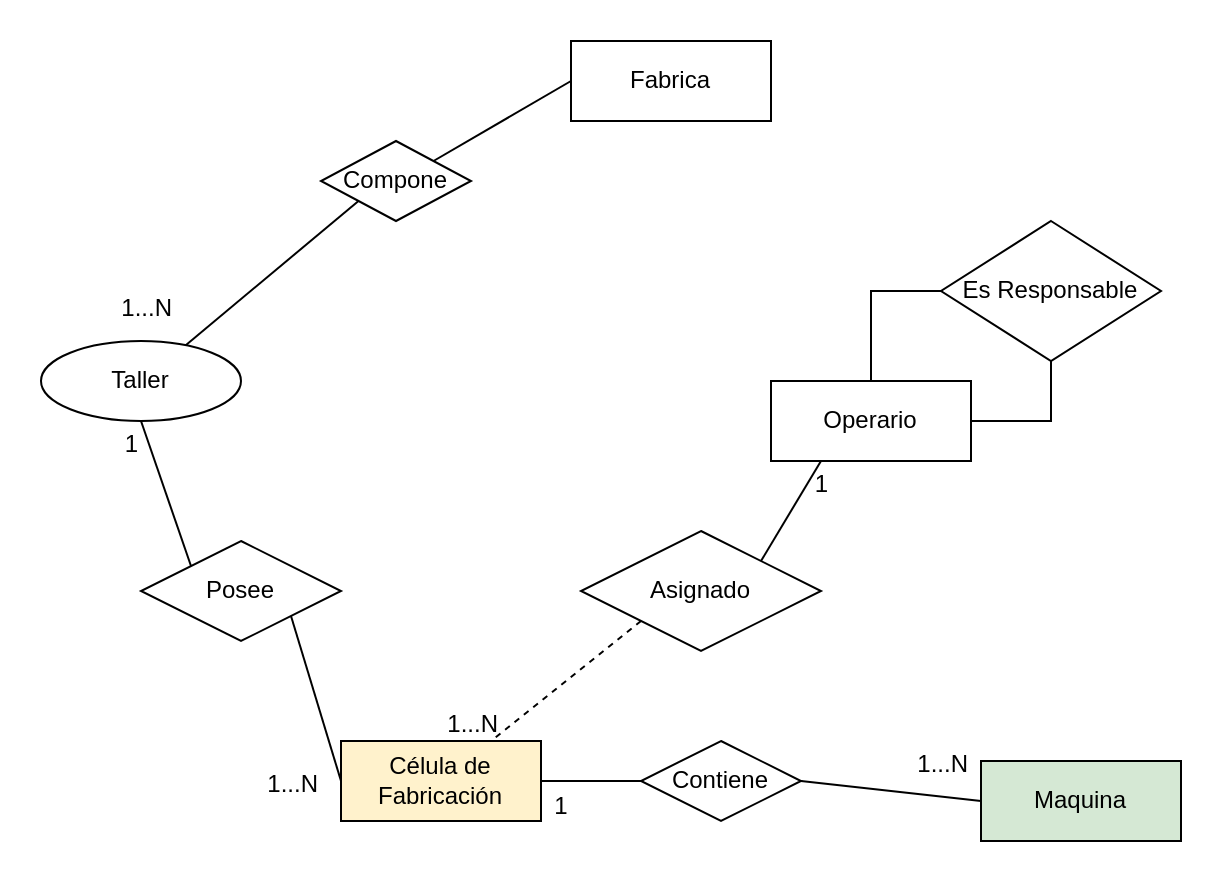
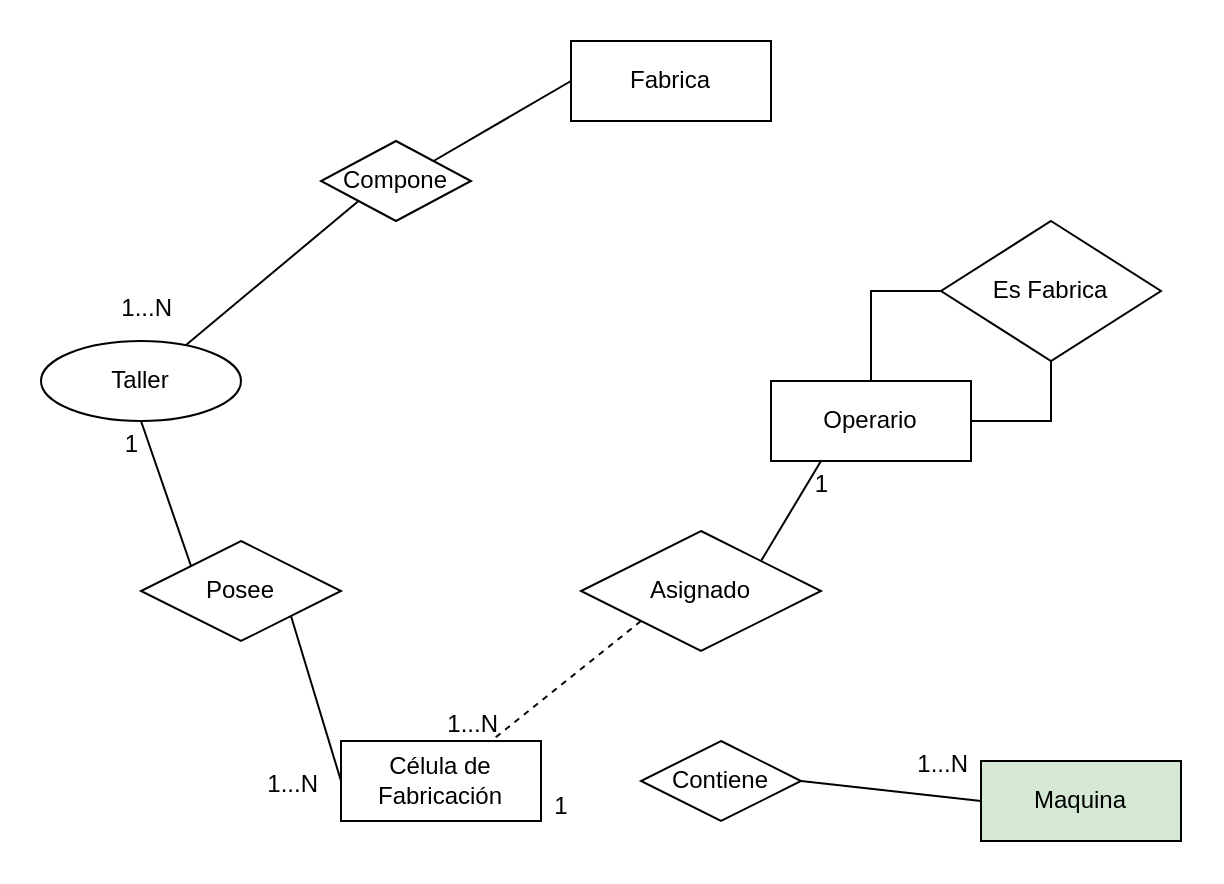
(1051, 291) -> (1051, 291)
(441, 781) -> (441, 781)
(591, 781) -> none
